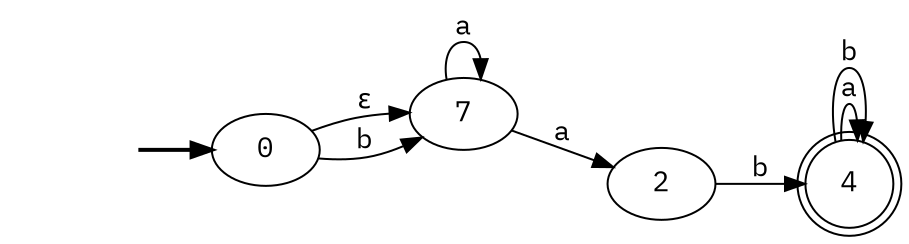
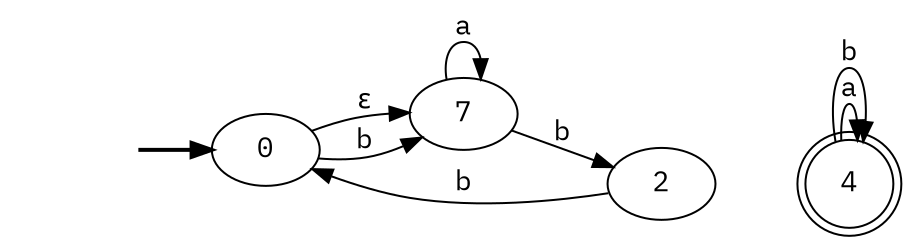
(563, 133) -> (563, 133)
(750, 184) -> (469, 203)
